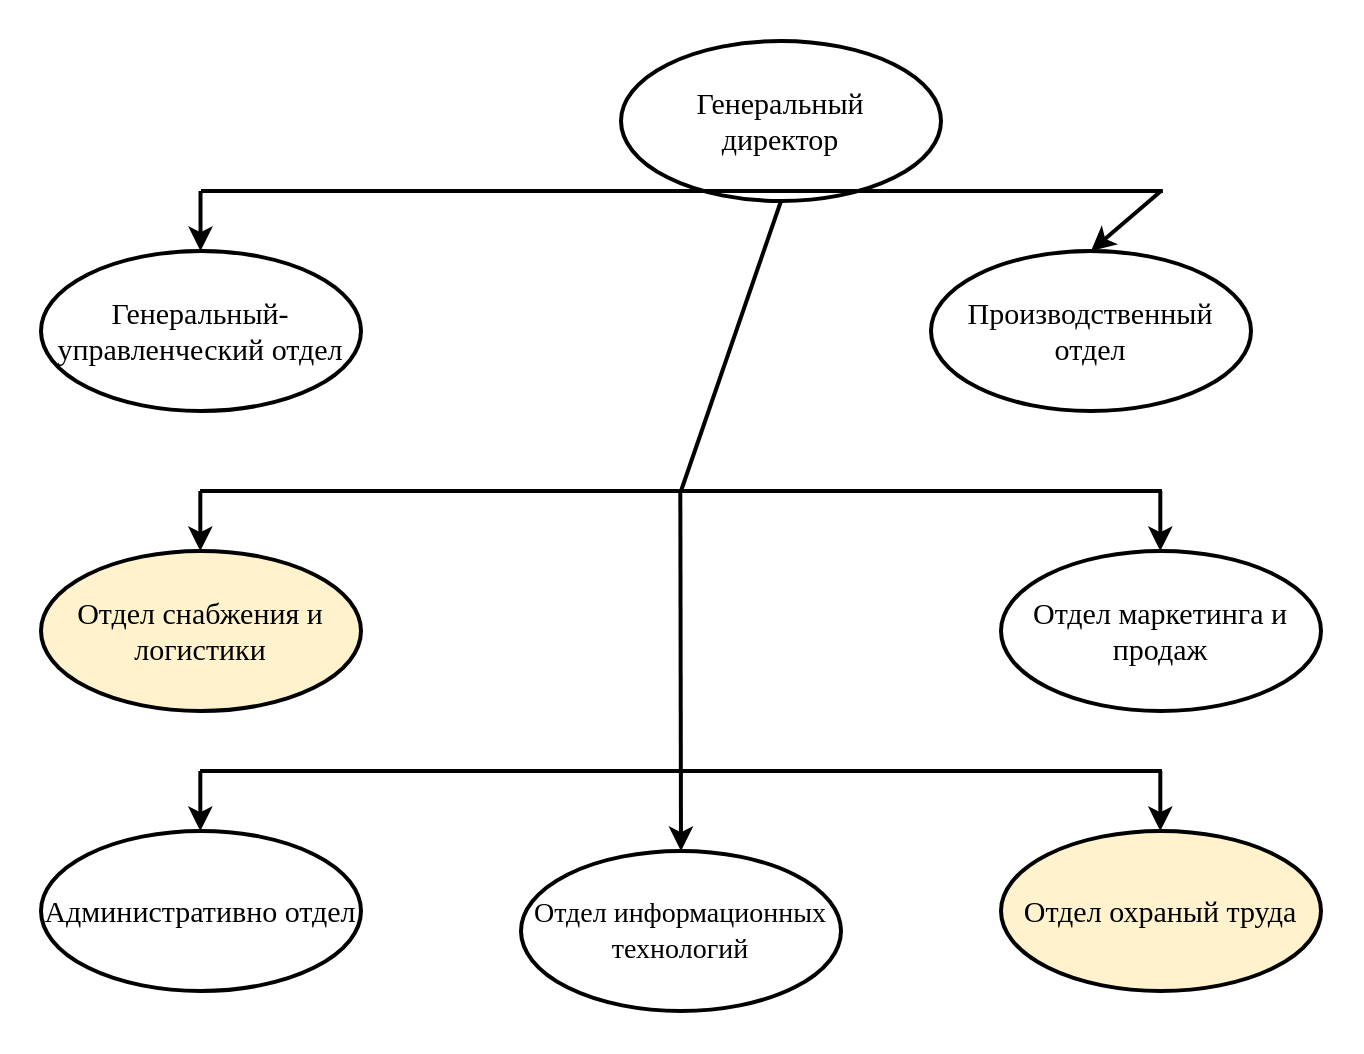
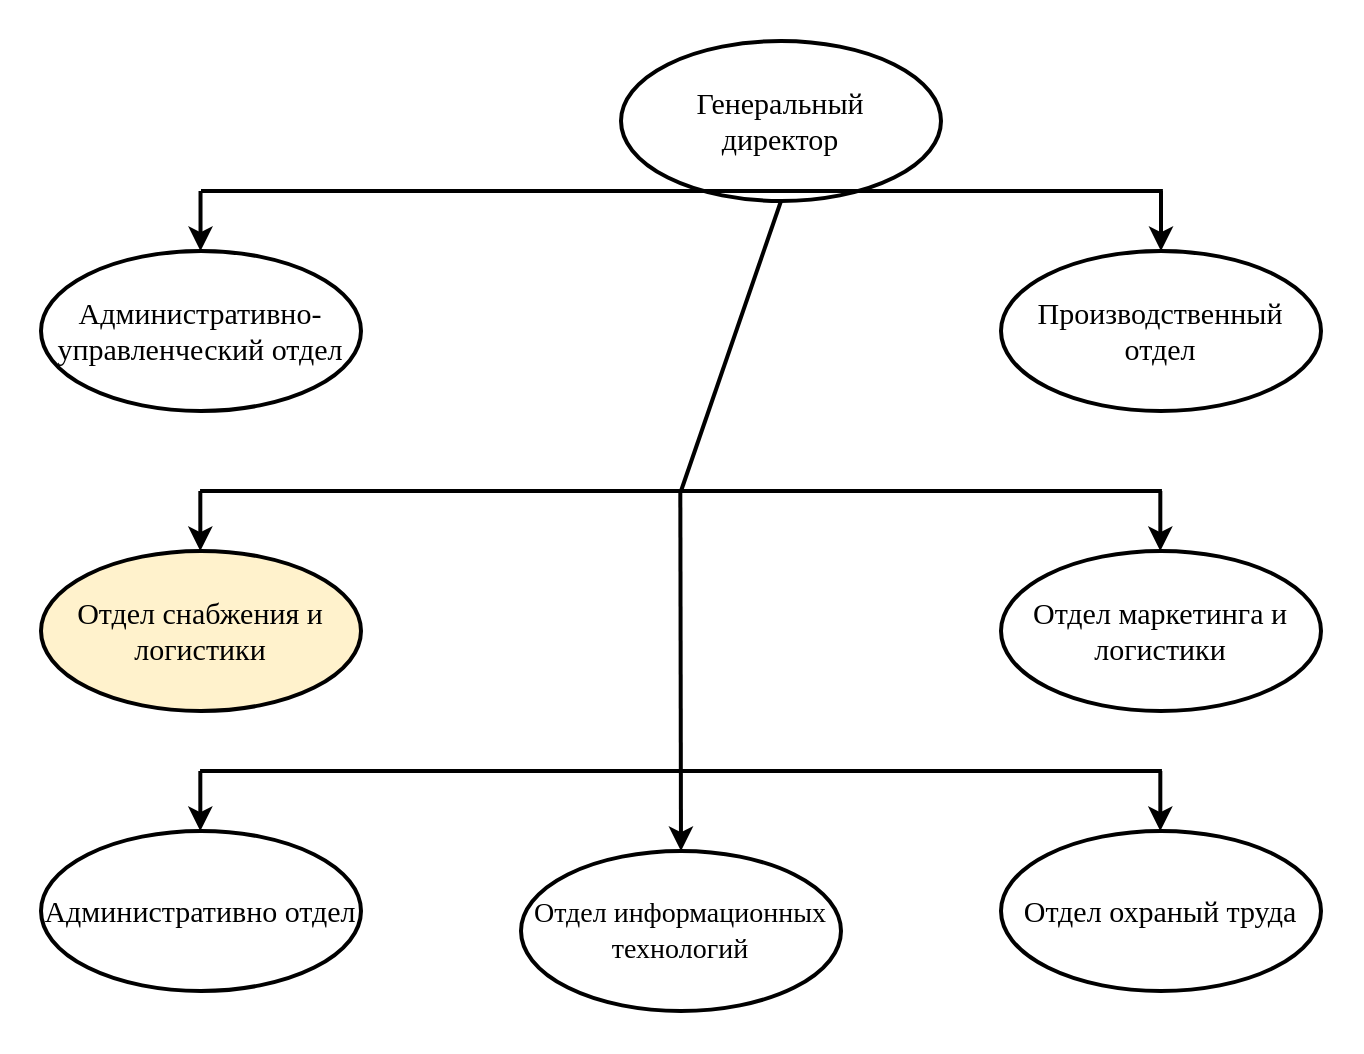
(201, 331) -> (201, 331)
(1091, 331) -> (1161, 331)
(1161, 631) -> (1161, 631)
(1161, 911) -> (1161, 911)
